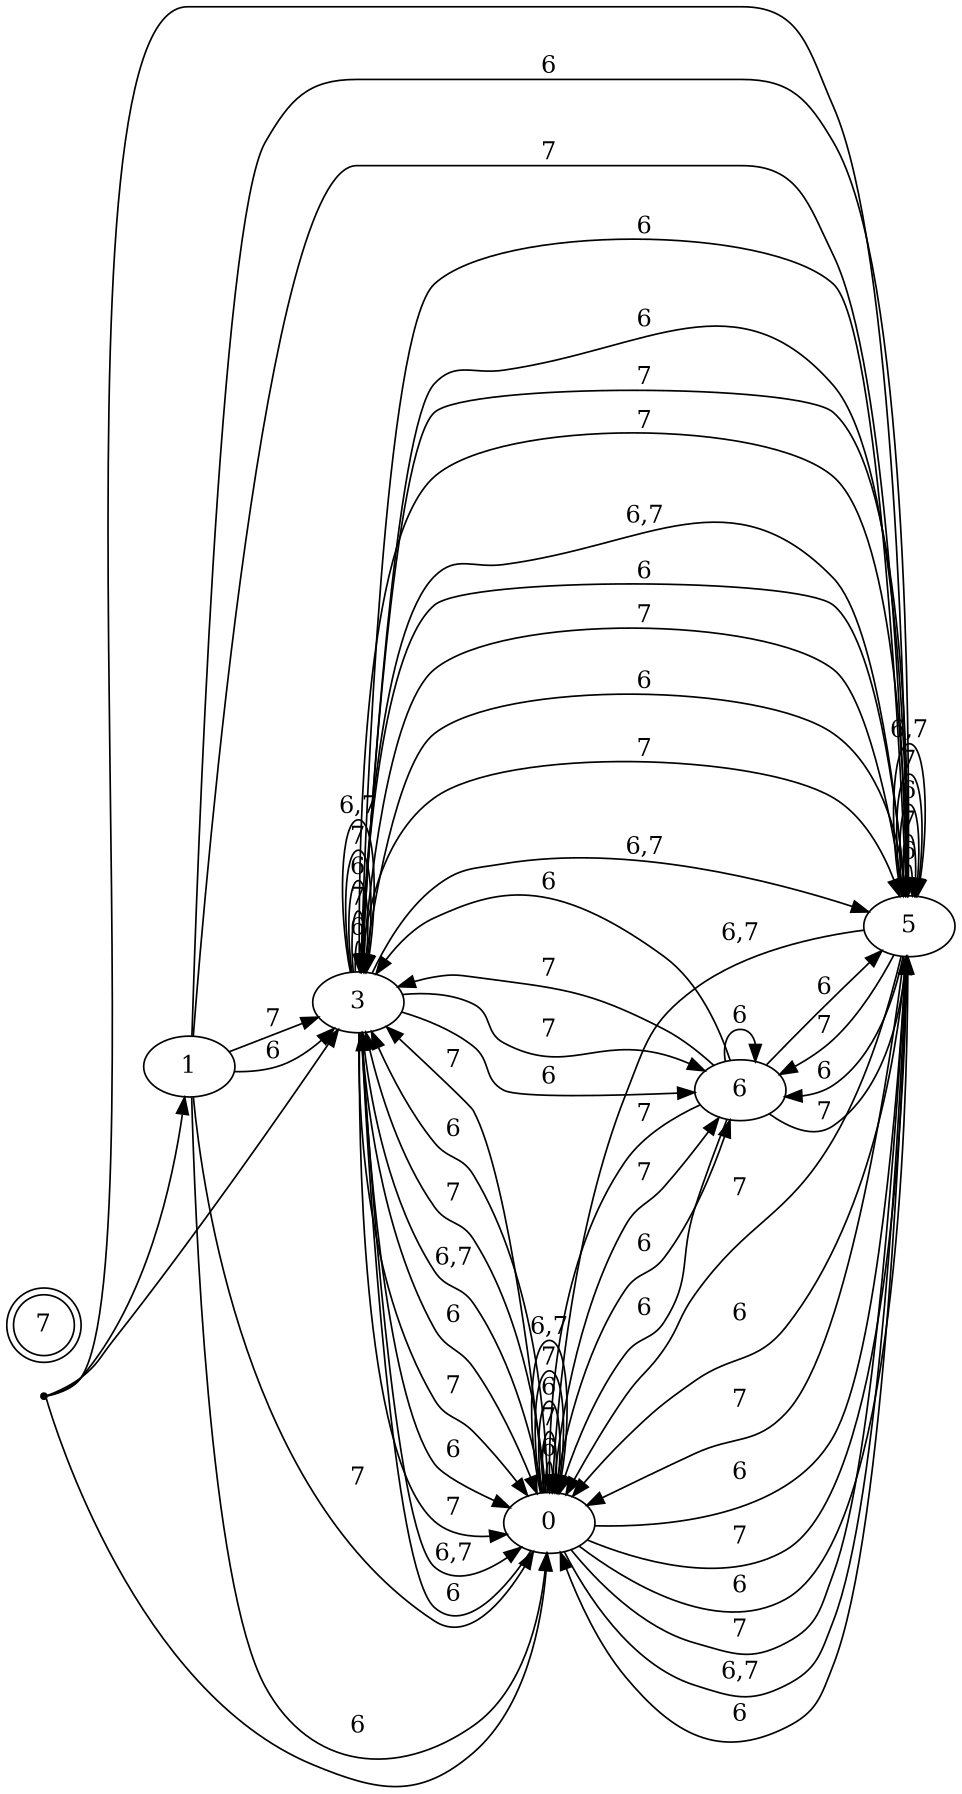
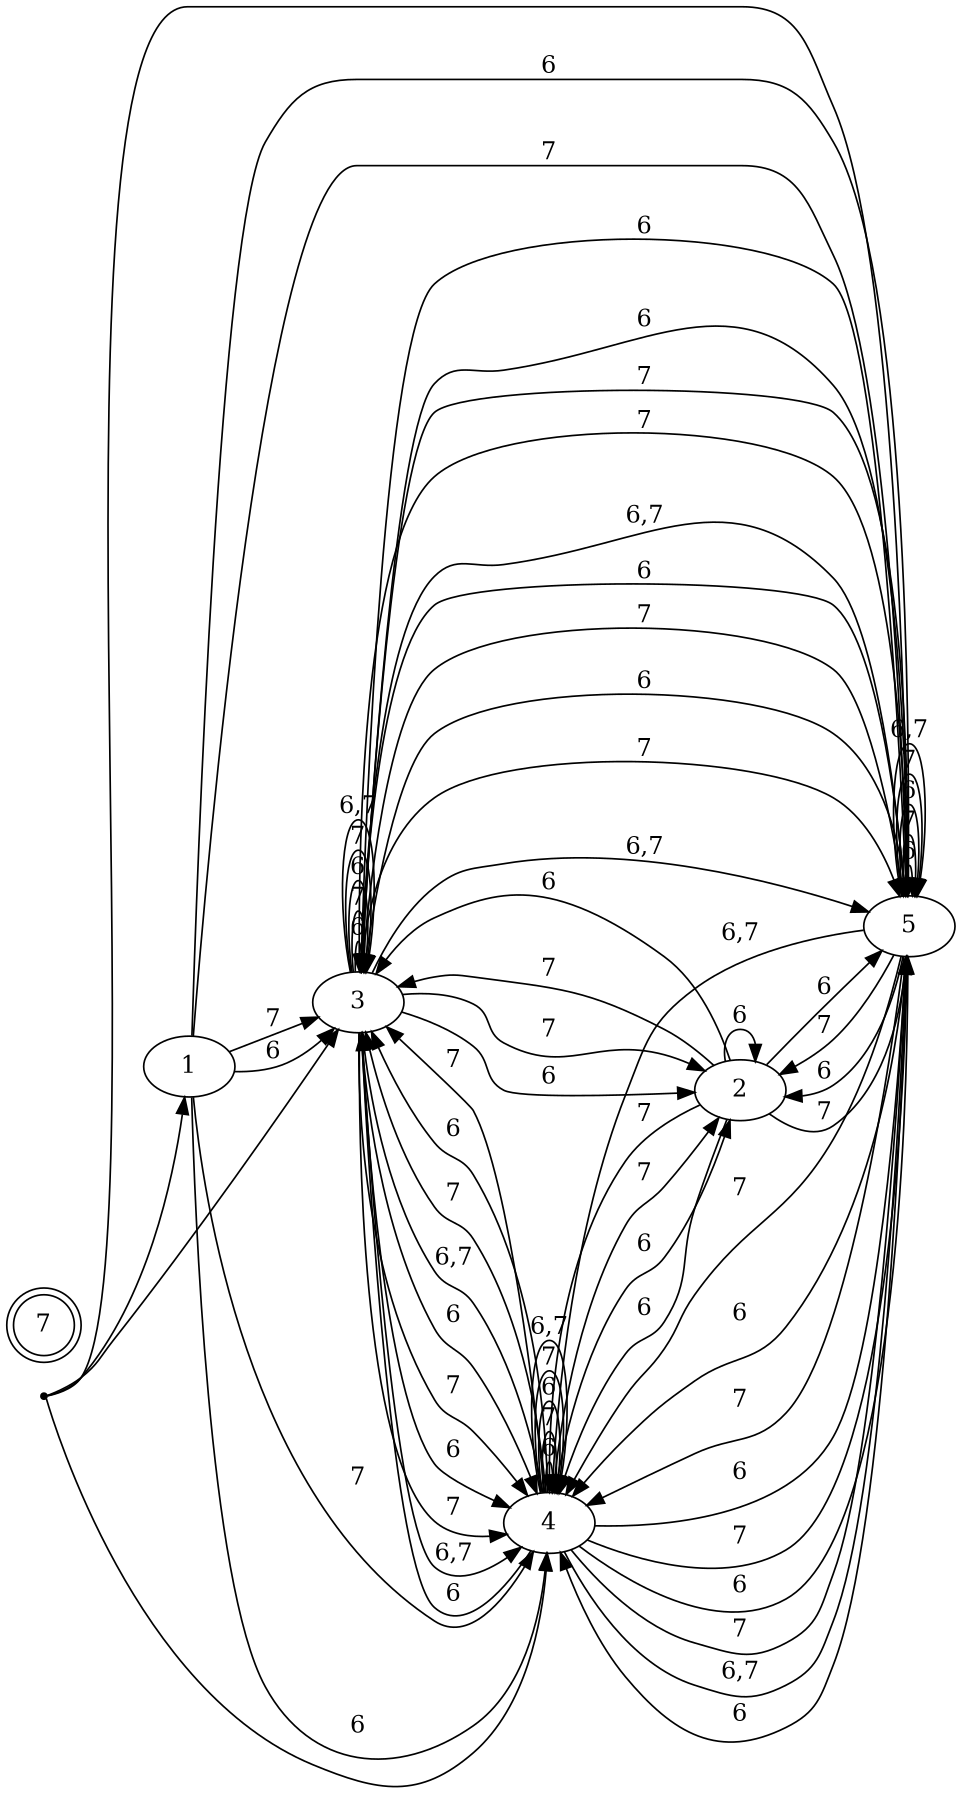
(740, 1090) -> (740, 1090)
(549, 1523) -> (549, 1523)
